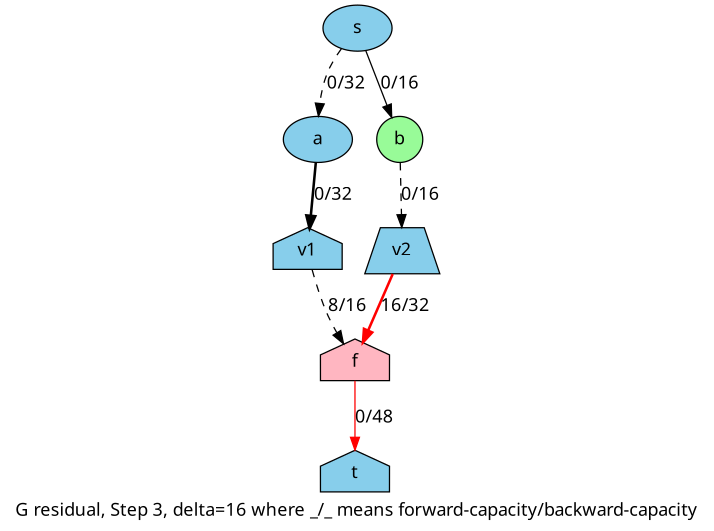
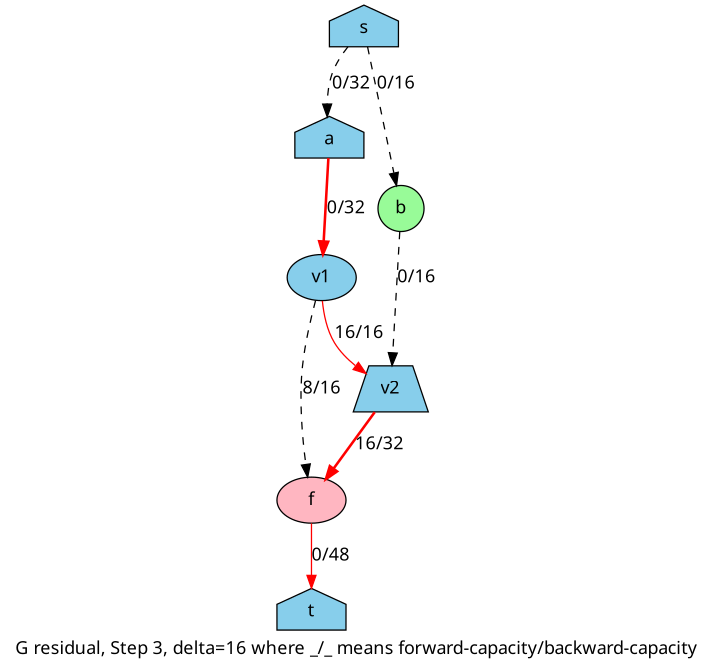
(358, 28) -> (364, 28)
(376, 78) -> (381, 110)
(318, 139) -> (329, 139)
(313, 189) -> (326, 200)
(308, 251) -> (322, 278)
none -> (331, 337)
(355, 362) -> (311, 500)
